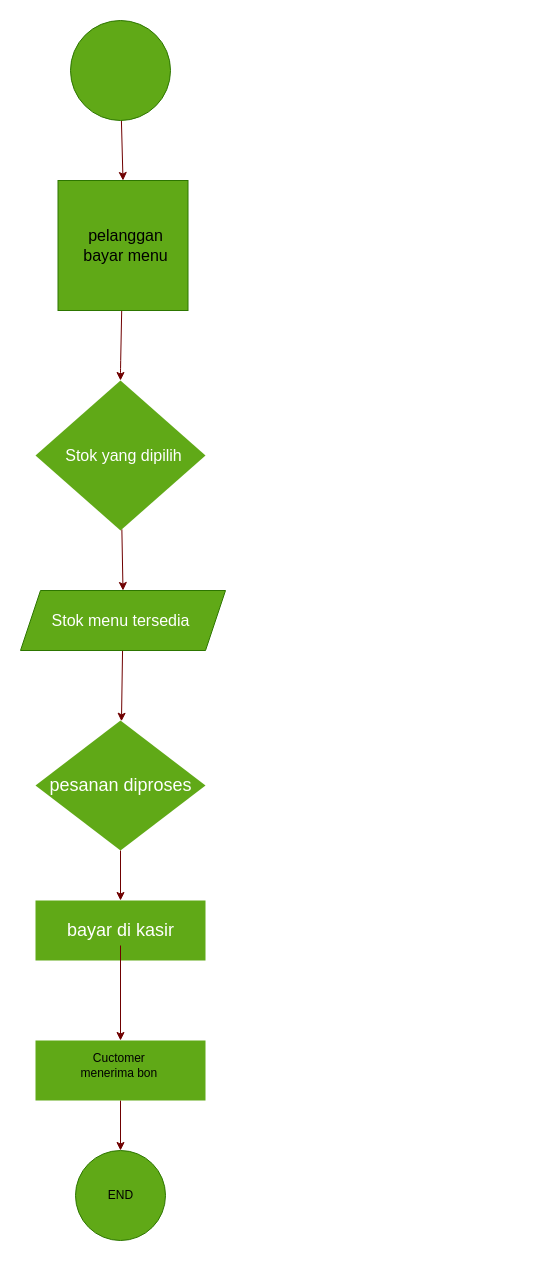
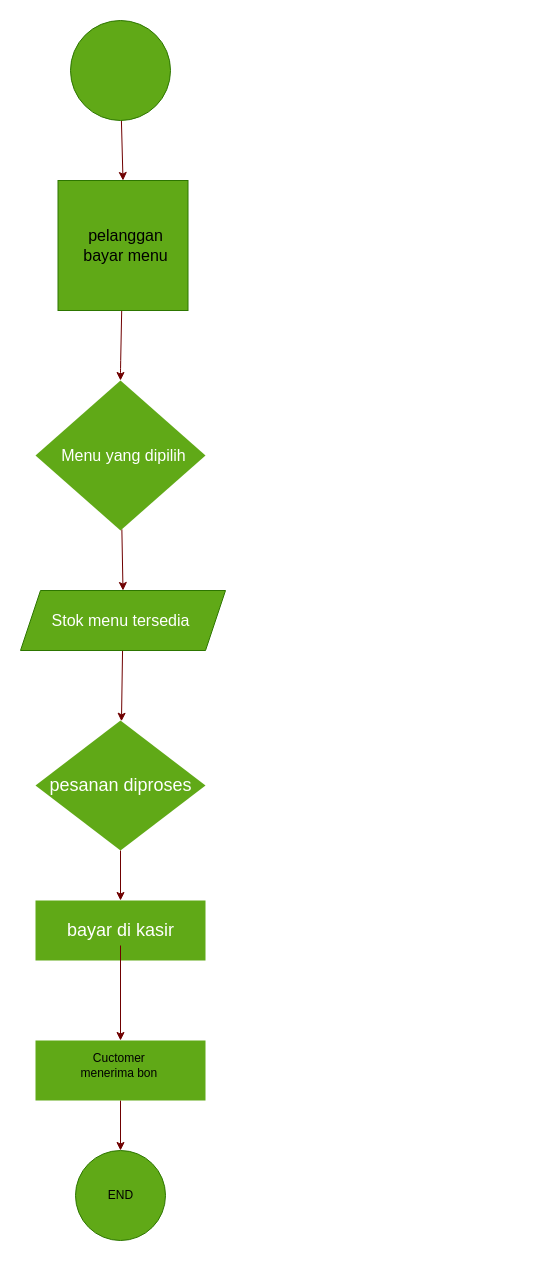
(124, 456) -> (124, 456)
